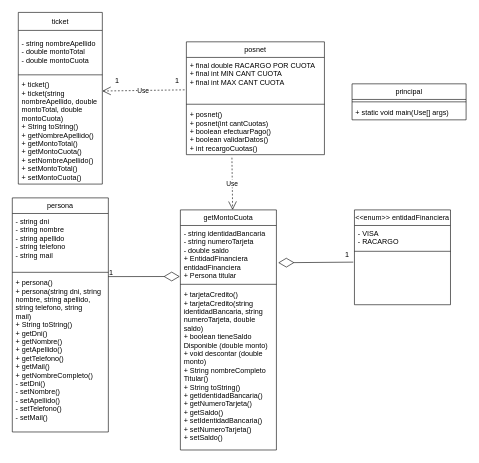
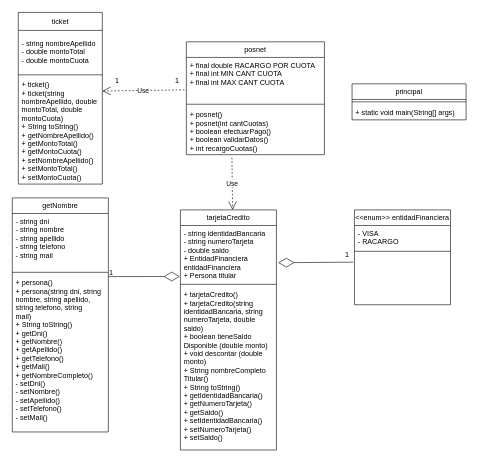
(409, 112) -> (414, 112)
(60, 206) -> (60, 206)
(228, 218) -> (228, 218)
